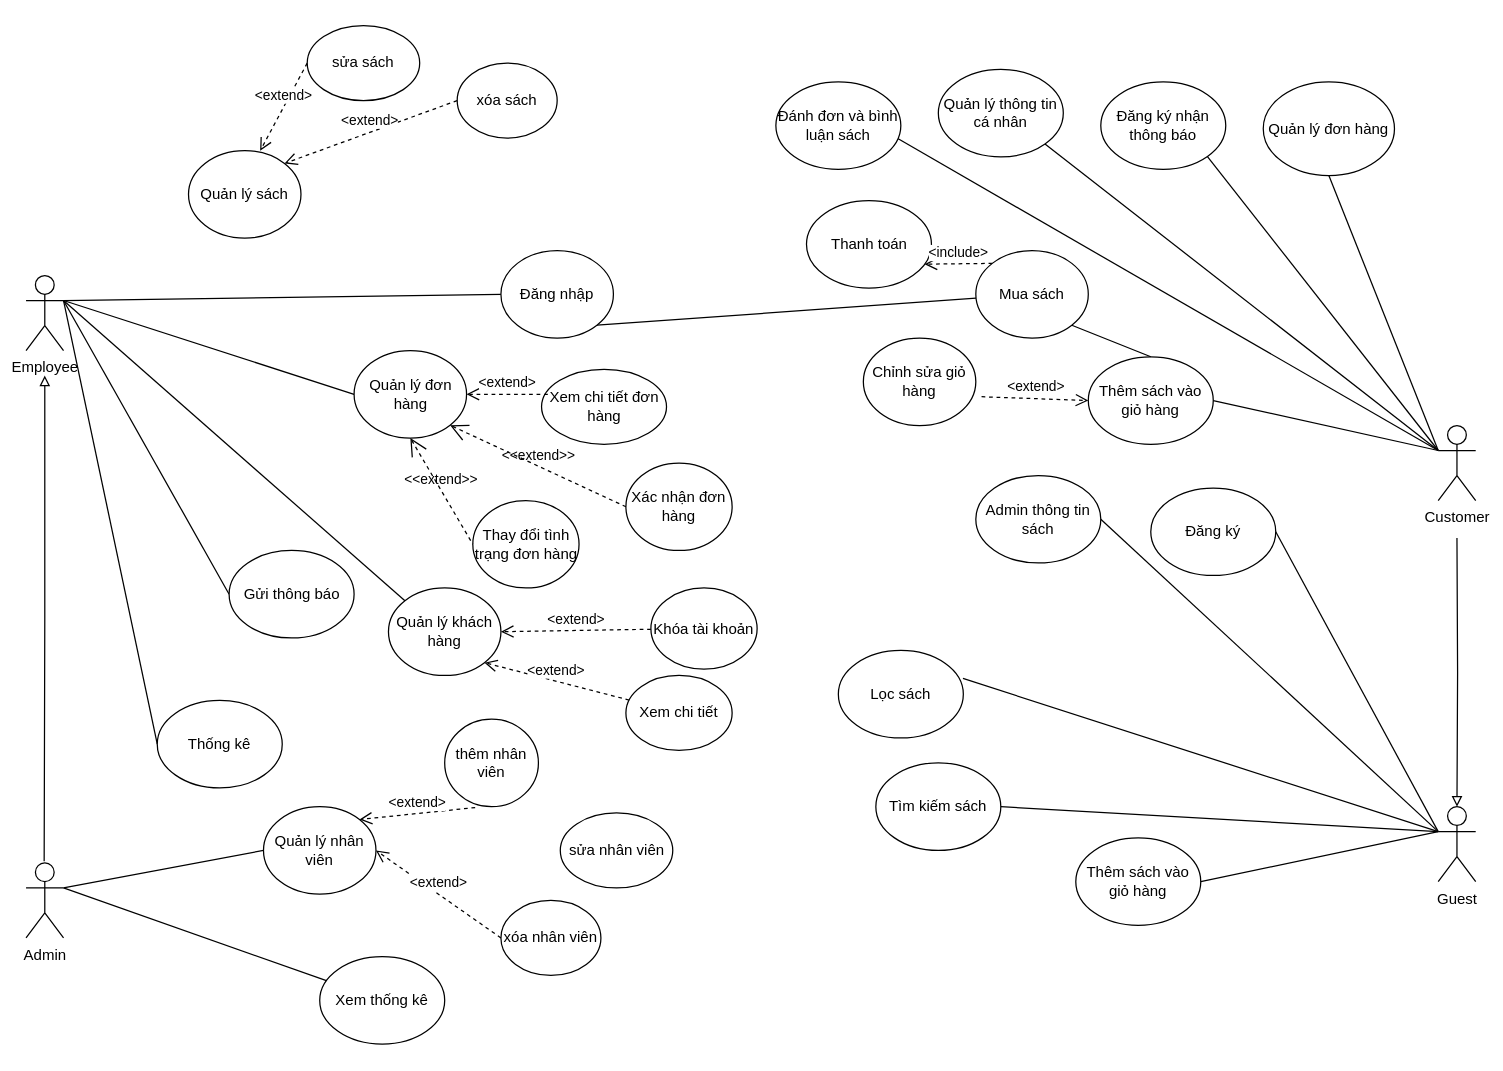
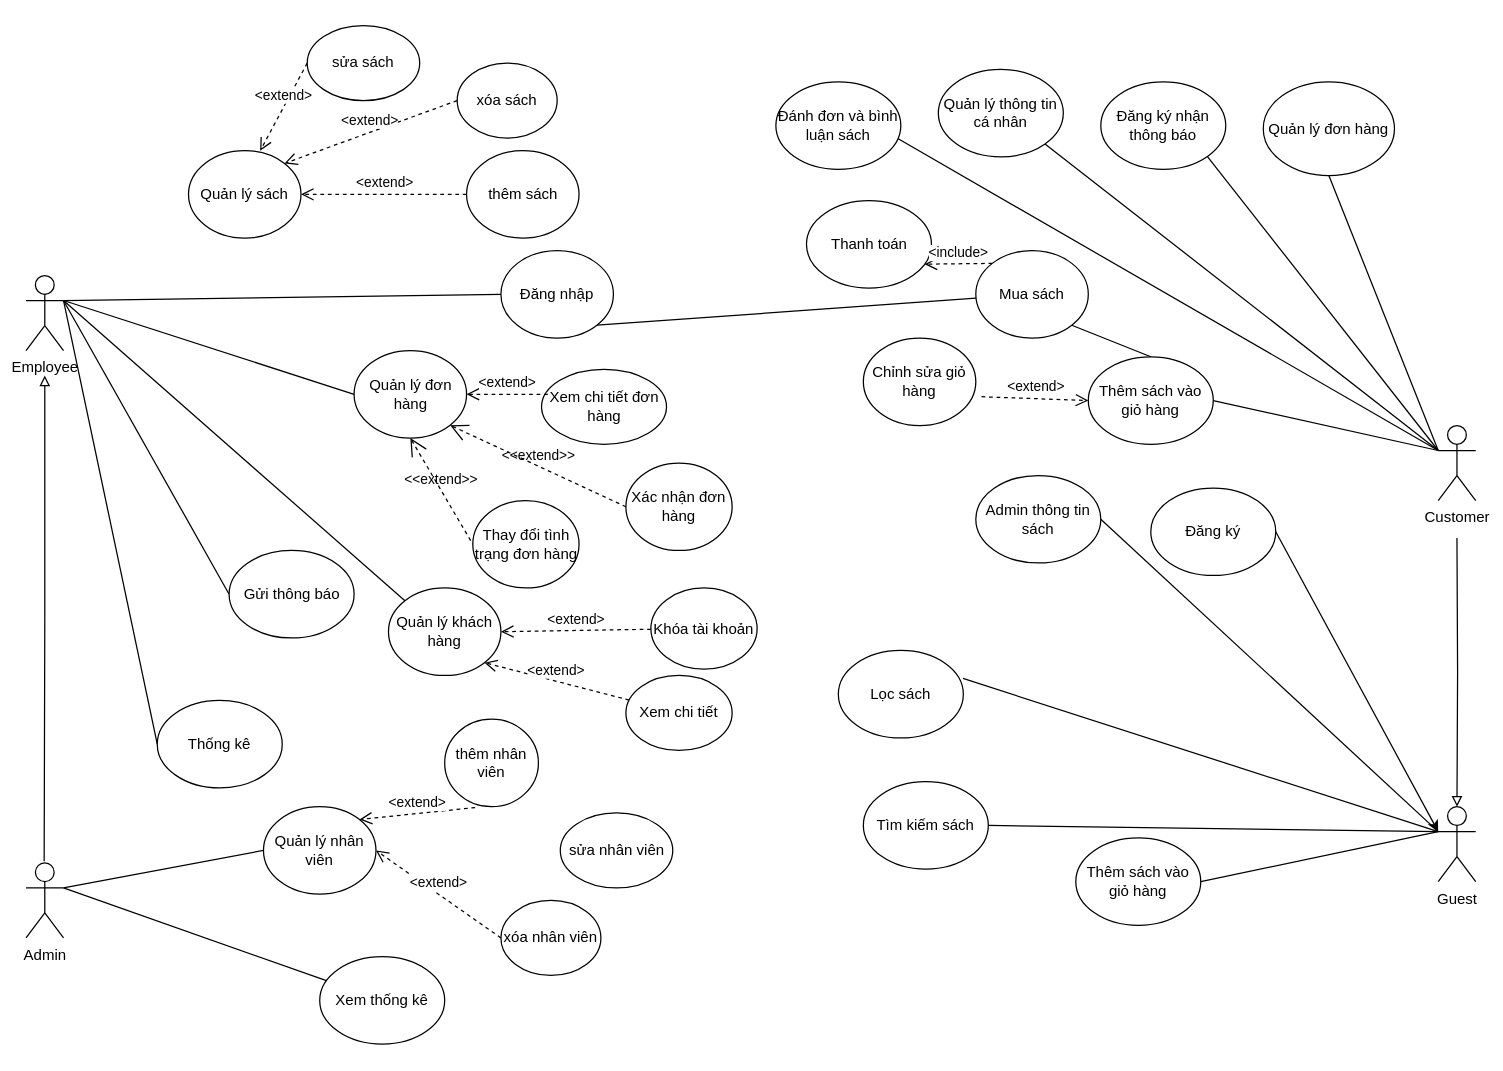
none -> (385, 194)
none -> (523, 194)
(938, 807) -> (926, 826)
(1433, 823) -> (1433, 823)
